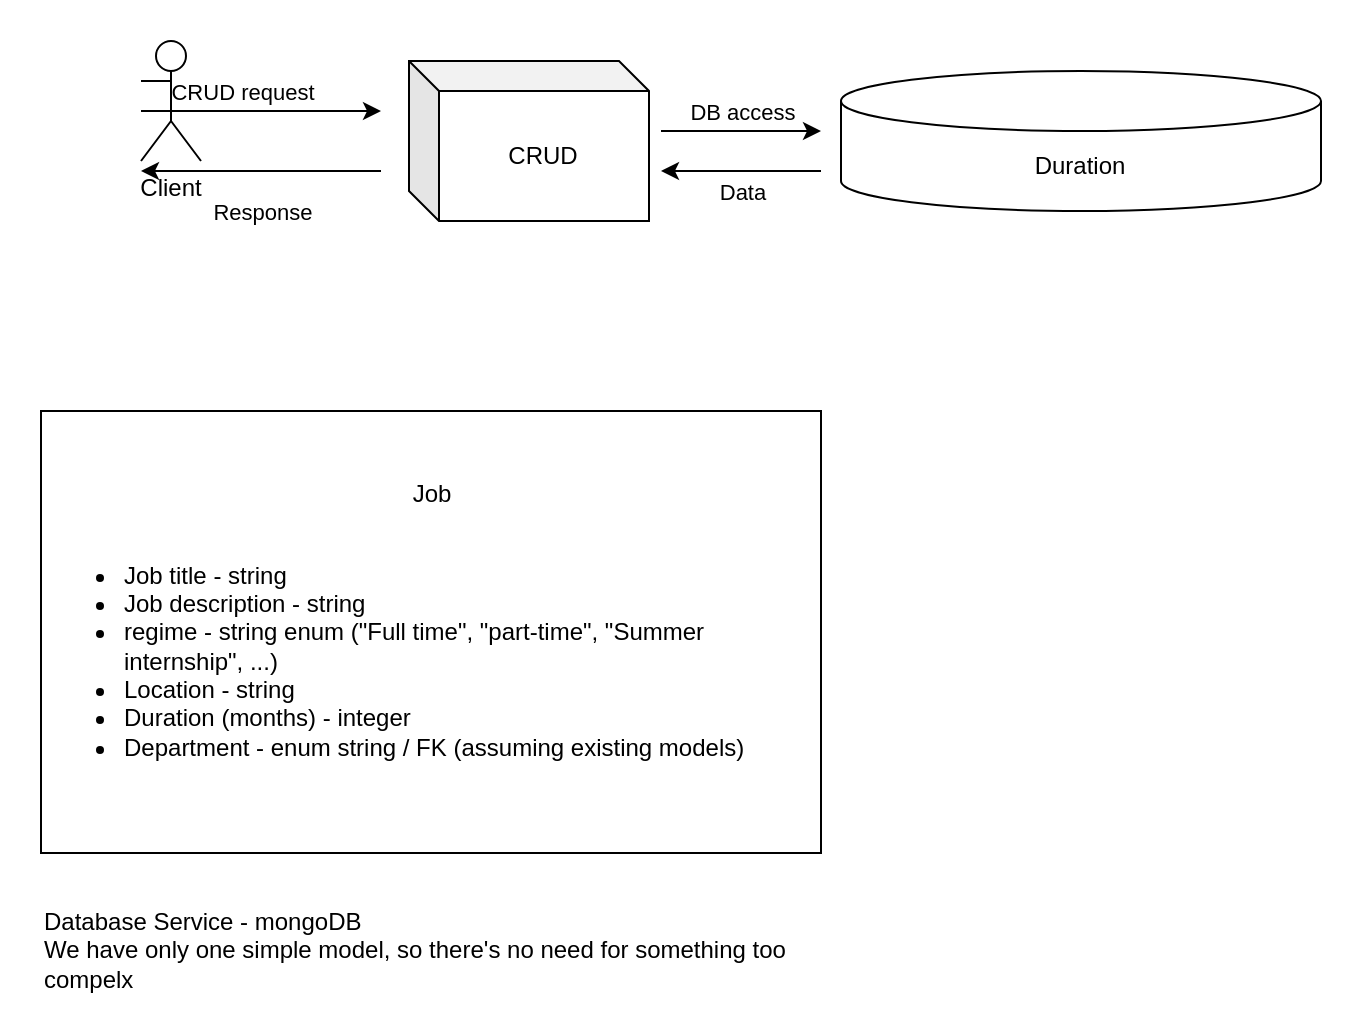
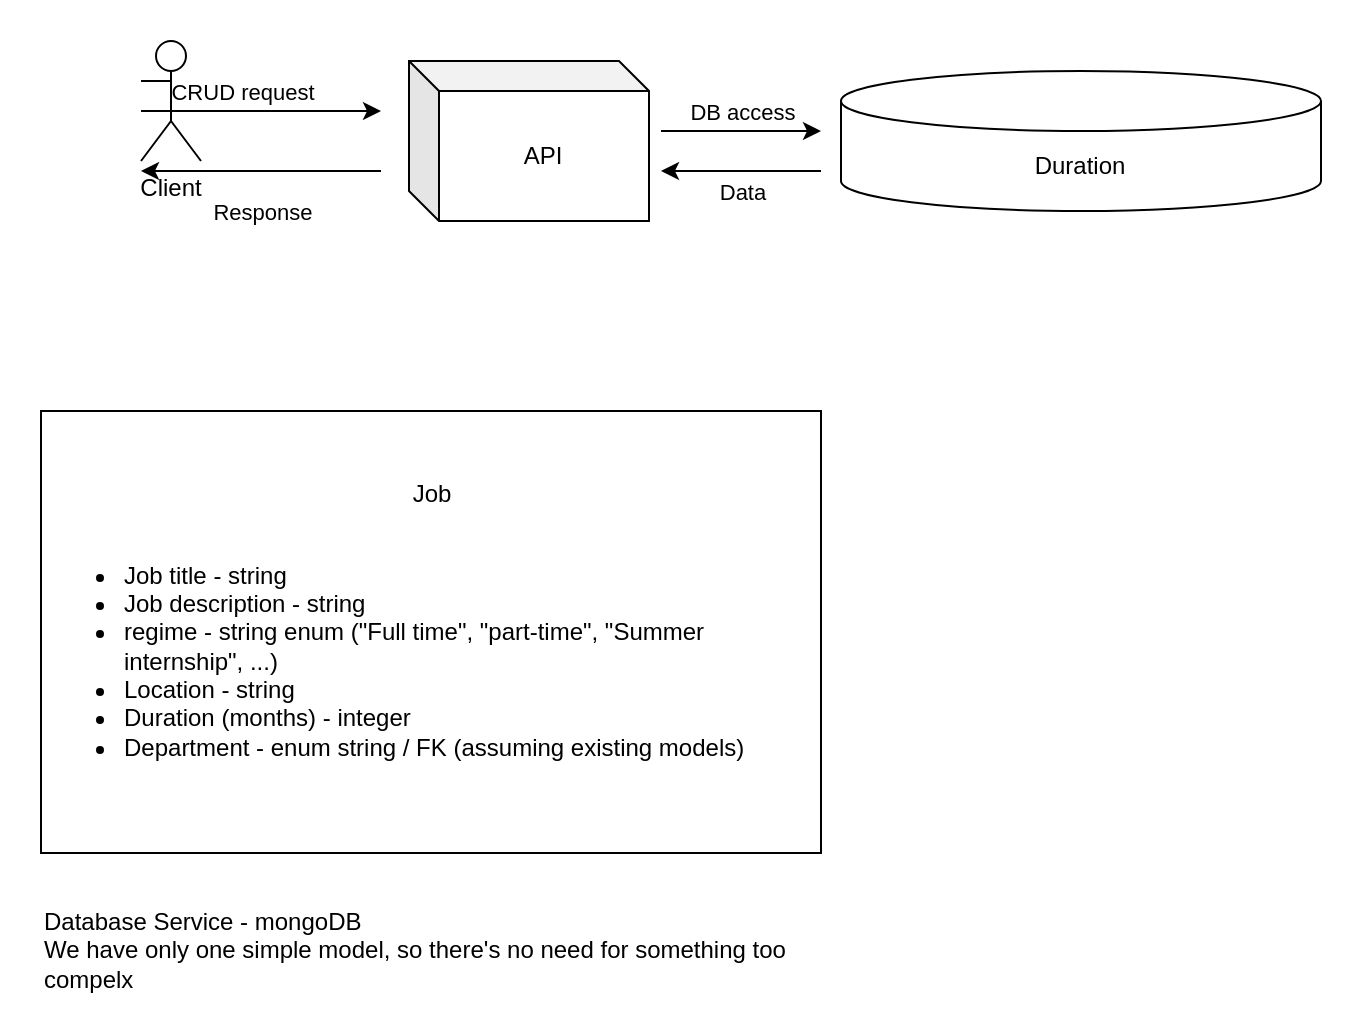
(544, 157) -> (544, 157)
